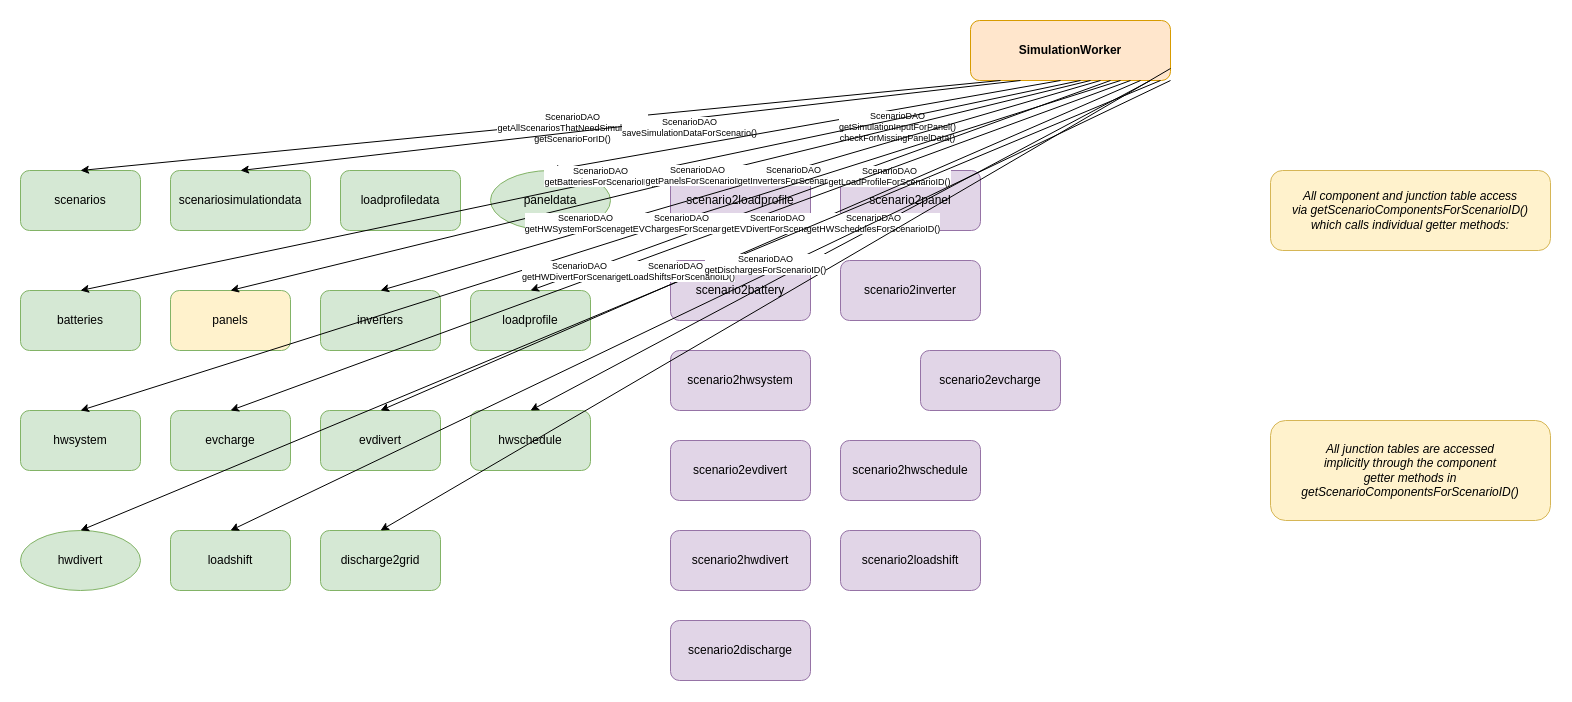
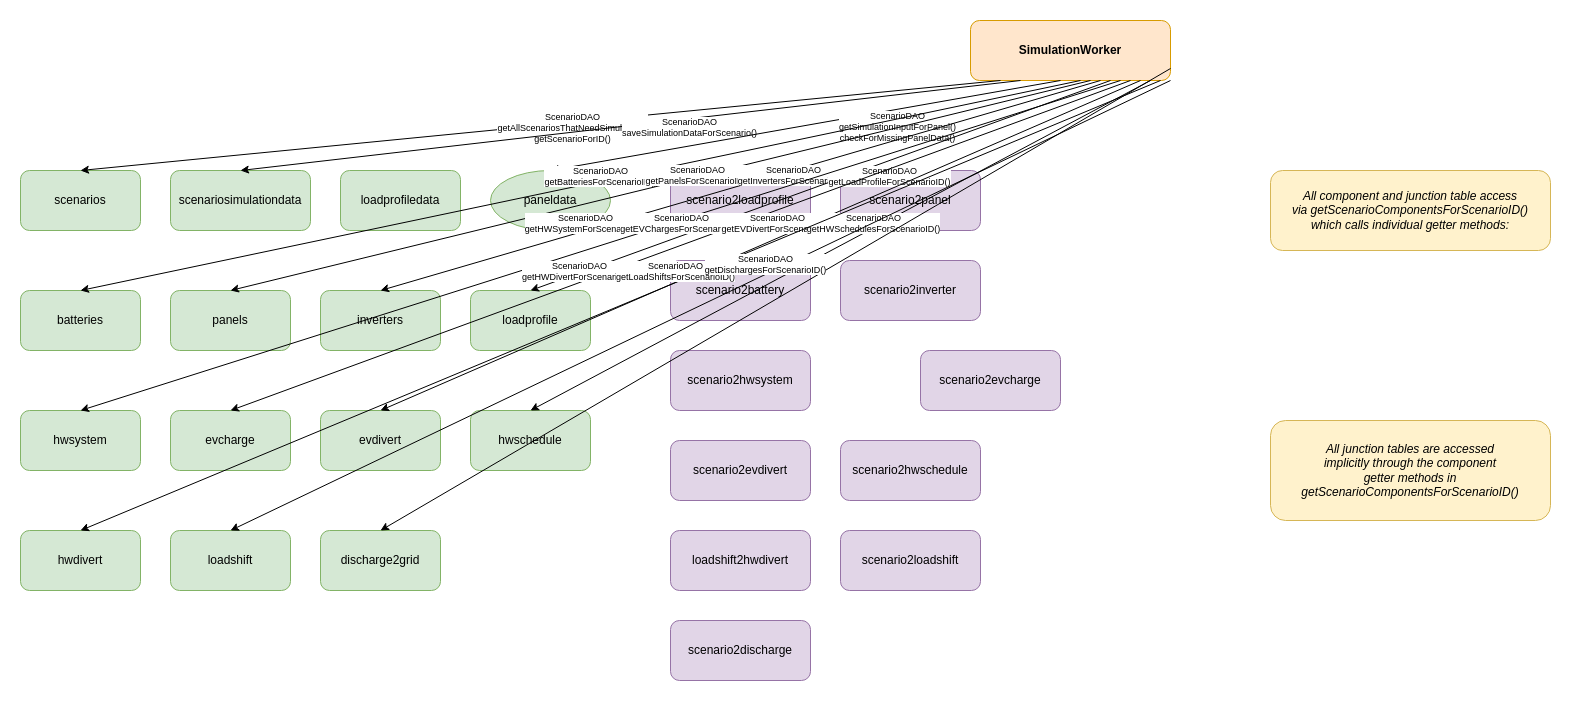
(231, 321) -> (231, 321)
(81, 561) -> (81, 561)
(741, 561) -> (741, 561)
